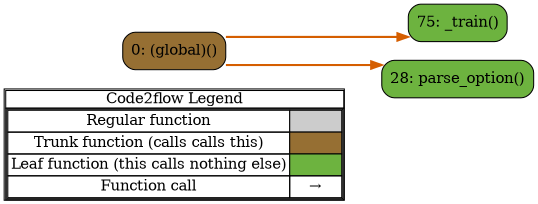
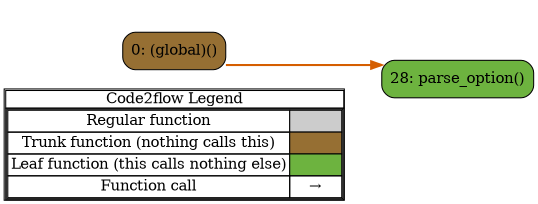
(458, 23) -> none
(149, 143) -> (149, 143)
